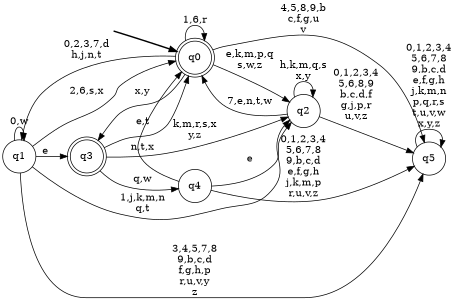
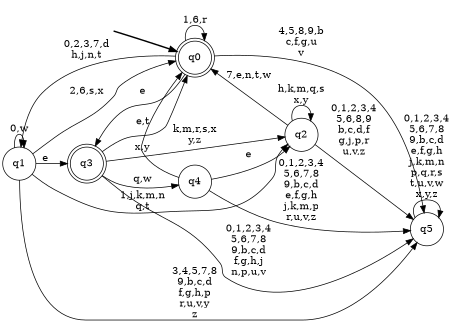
(249, 80) -> none
(143, 91) -> (143, 91)
(143, 147) -> (143, 147)
none -> (240, 284)
